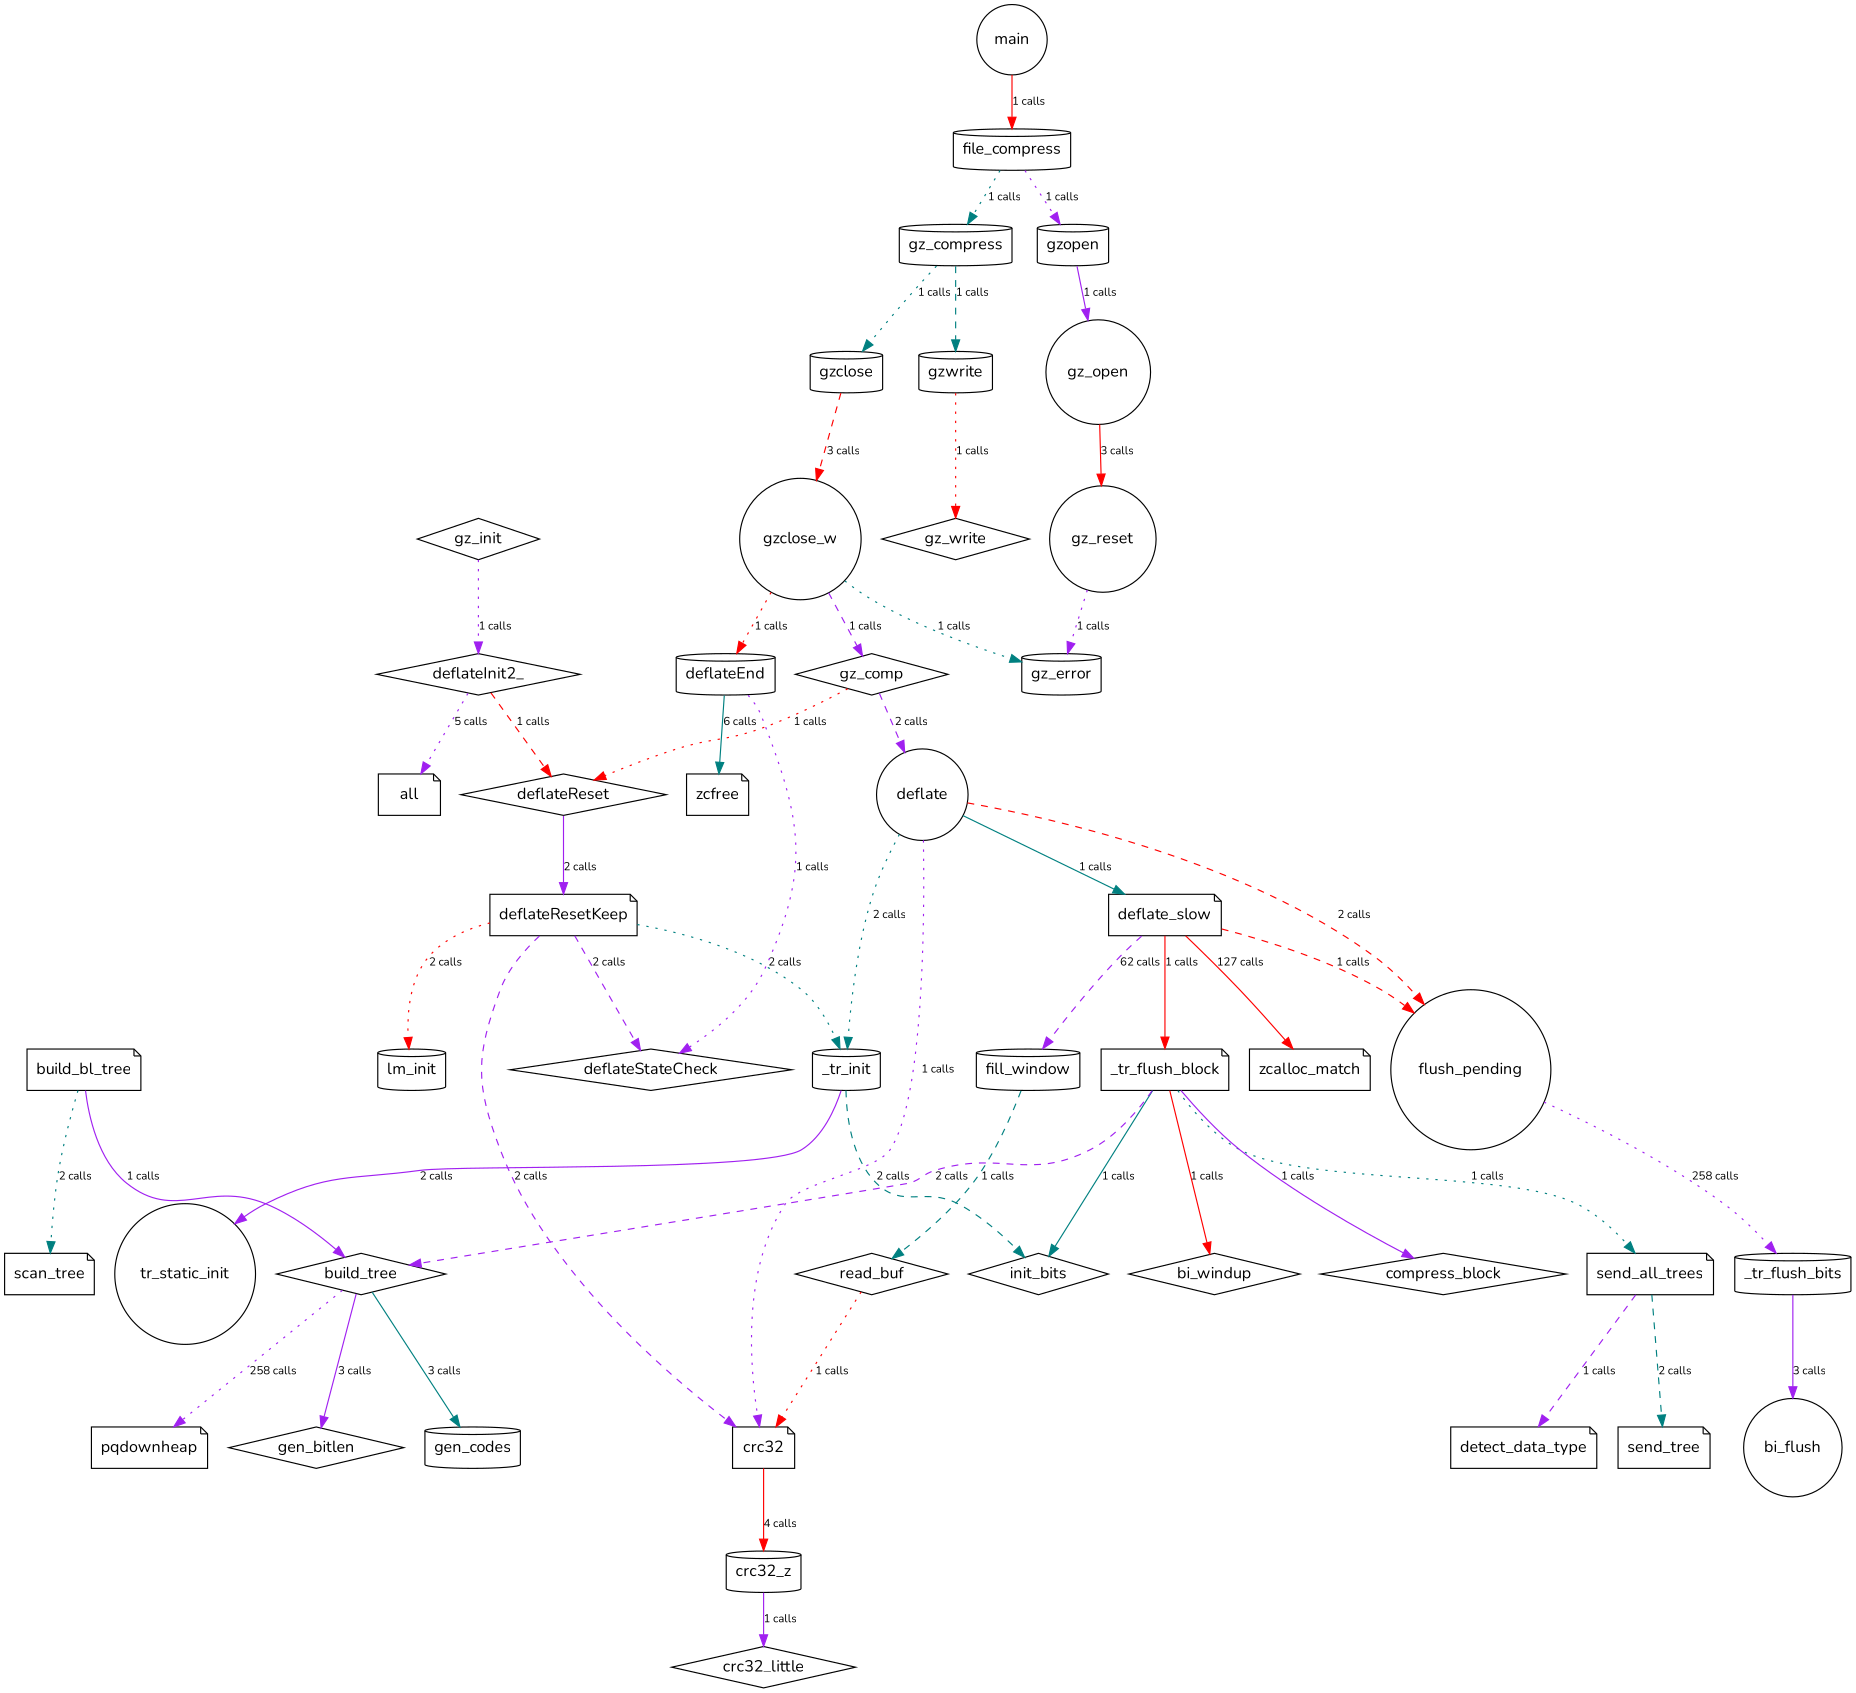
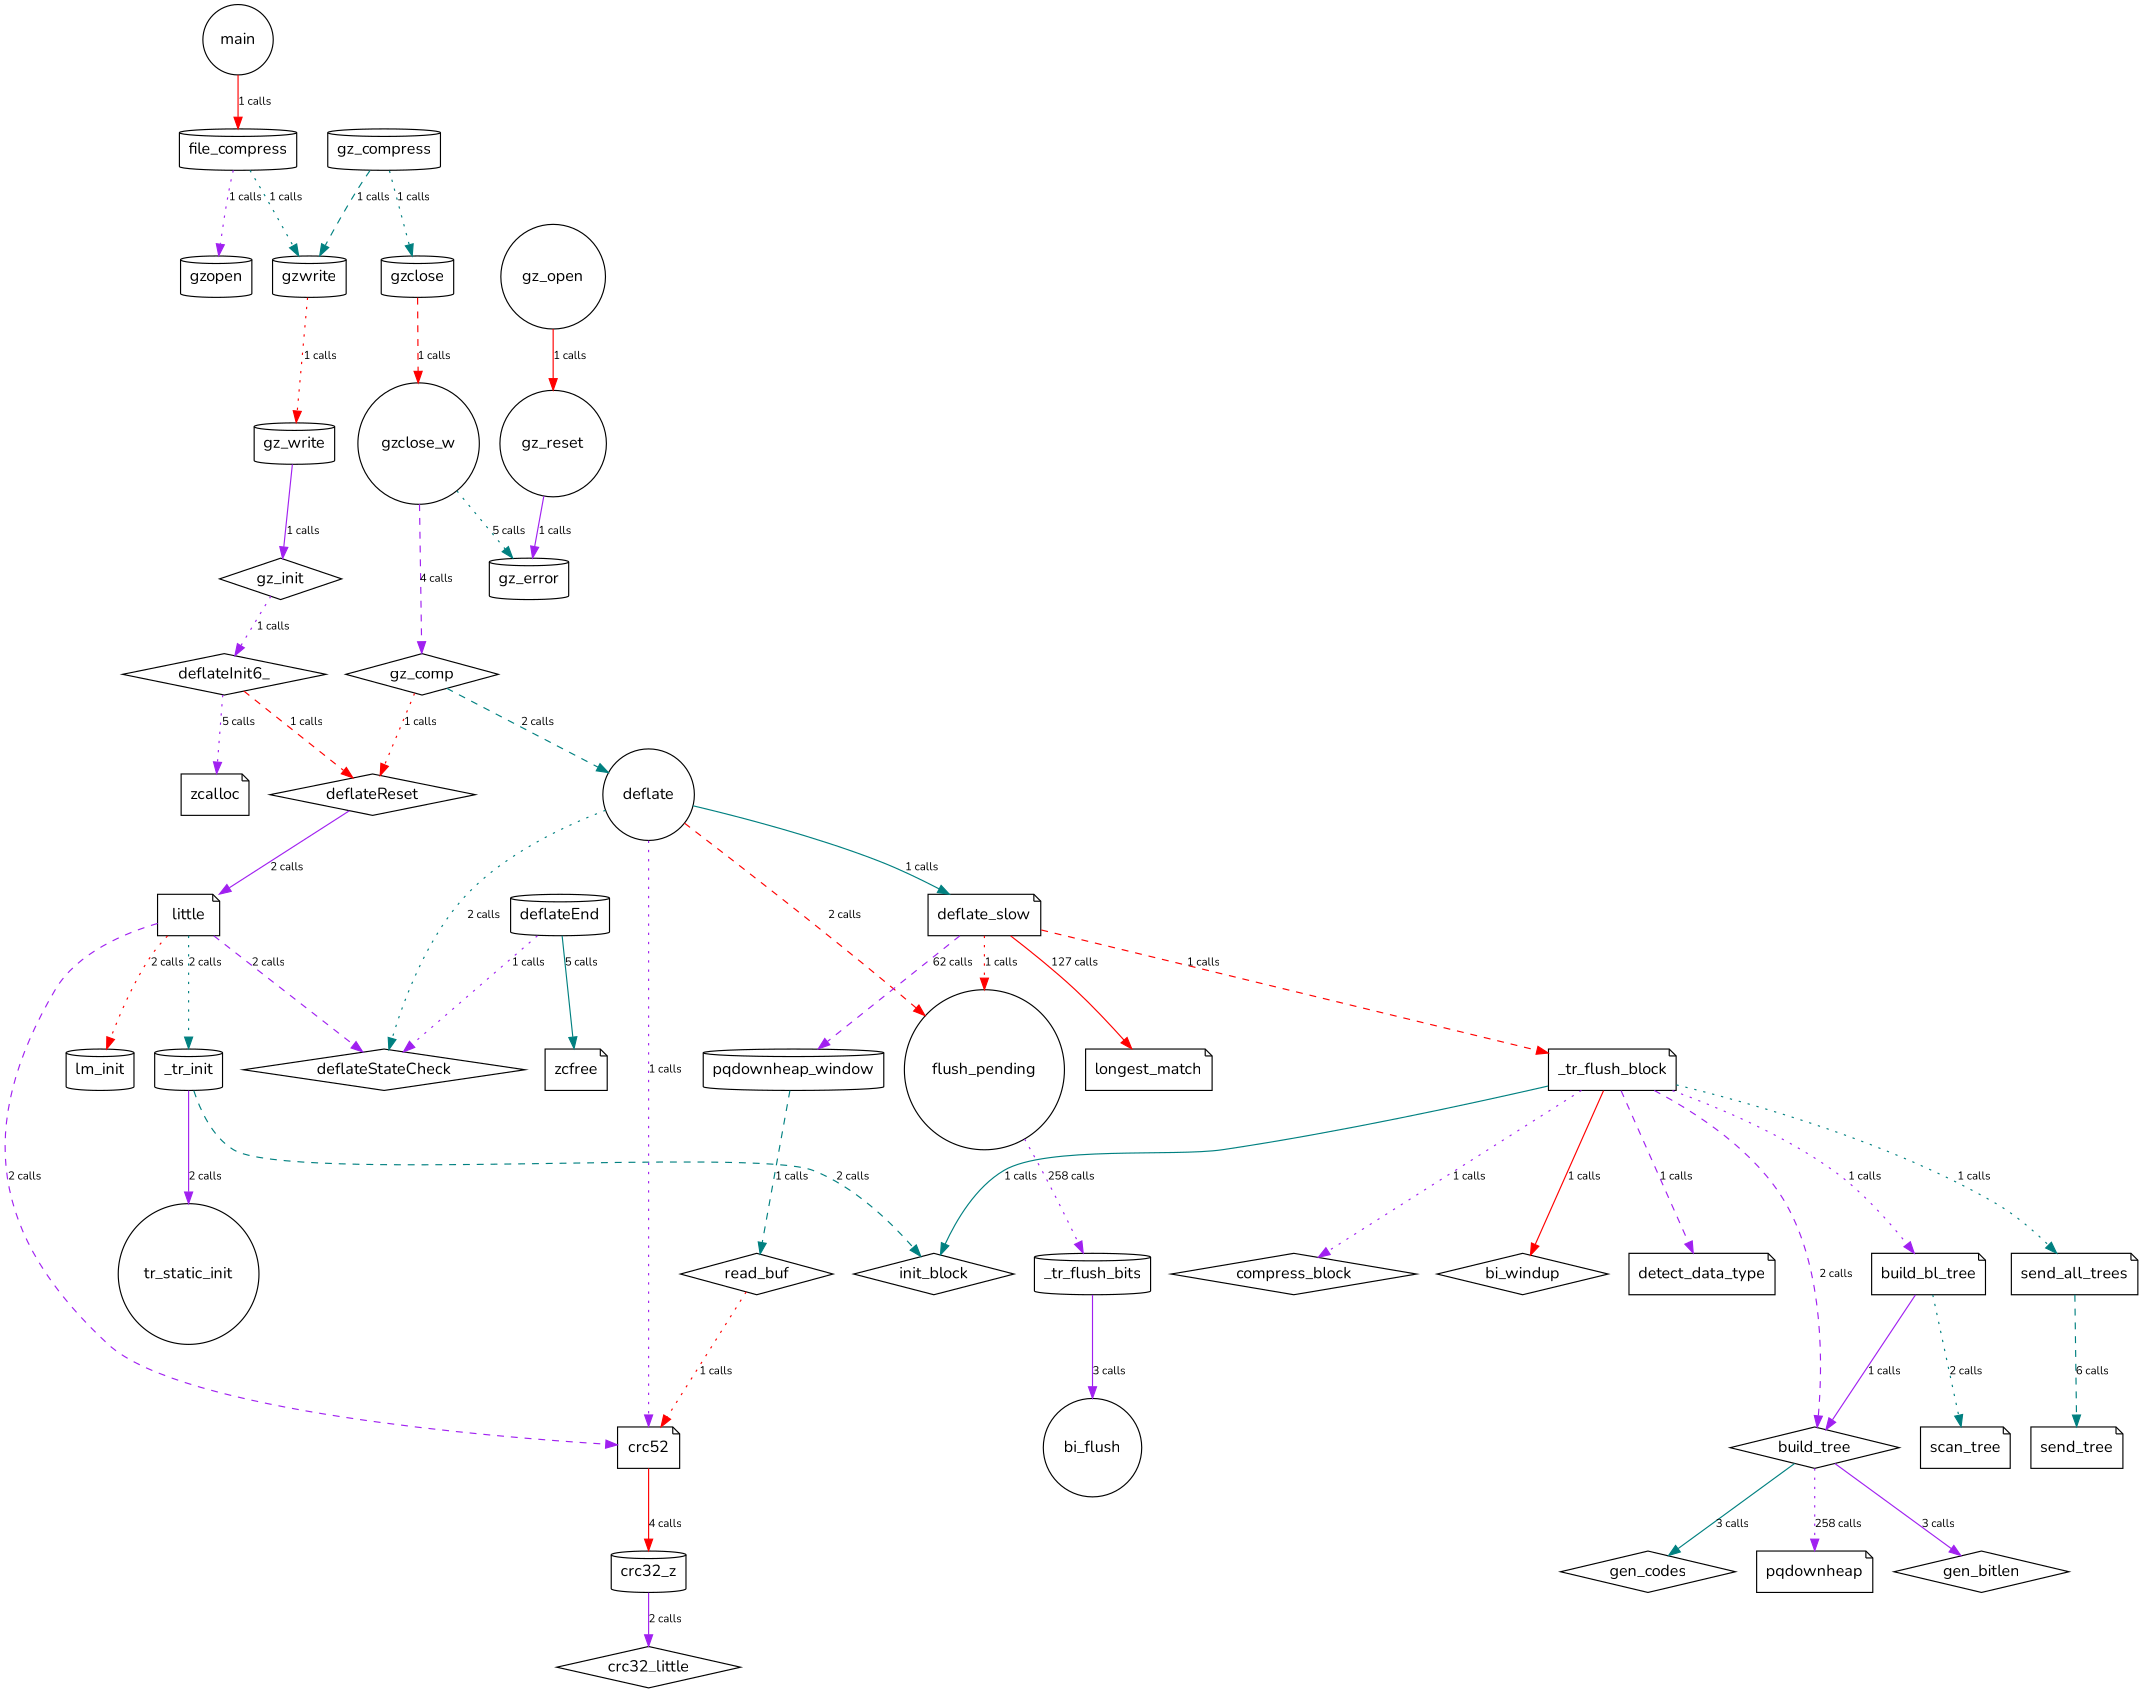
(987, 192) -> (272, 208)
(1081, 287) -> none
(844, 451) -> (434, 356)
(1117, 451) -> (570, 356)
none -> (288, 506)
(956, 539) -> (294, 444)
(1079, 616) -> (539, 521)
(757, 618) -> none
(865, 627) -> (436, 579)
(954, 627) -> (509, 531)
(478, 674) -> (224, 674)
(890, 718) -> (522, 728)
(740, 722) -> (581, 963)
(409, 795) -> (215, 795)
(564, 915) -> (189, 915)
(863, 933) -> (467, 894)
(1317, 959) -> (984, 957)
(1165, 986) -> (1289, 990)
(1028, 1070) -> (794, 1070)
(1310, 1070) -> (1149, 1070)
none -> (1801, 1150)
(1284, 1182) -> (1455, 1171)
(1038, 1274) -> (934, 1274)
(1591, 1356) -> (1655, 1166)
(1675, 1371) -> (2092, 1371)
(473, 1448) -> (1648, 1572)
(764, 1448) -> (649, 1448)
(780, 1619) -> (665, 1619)
